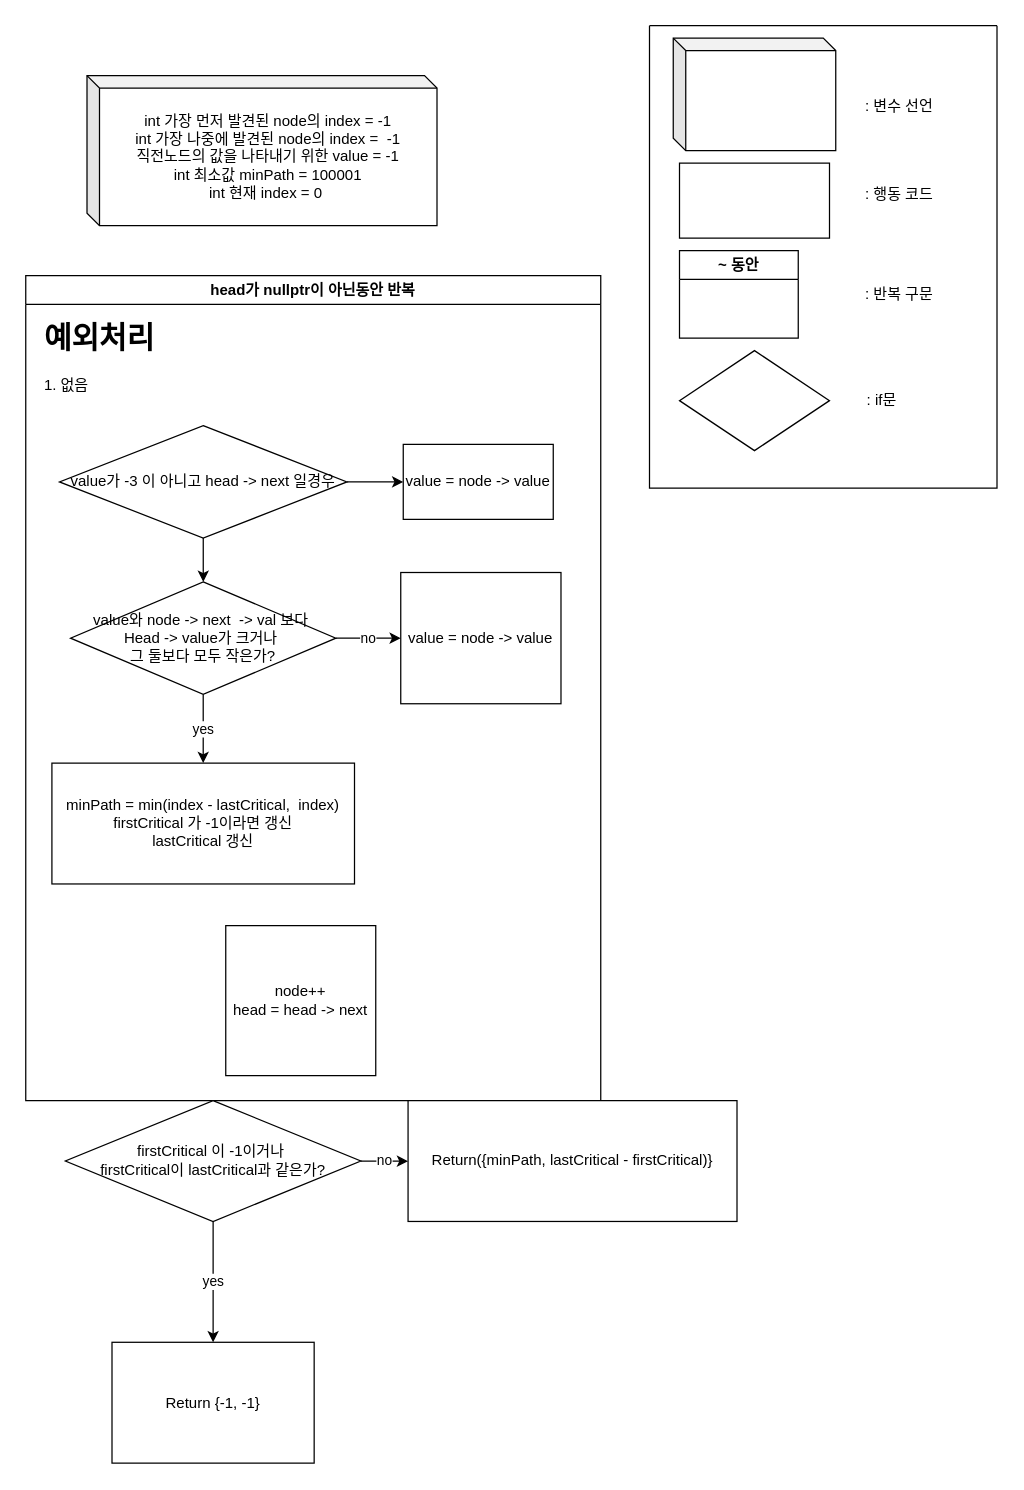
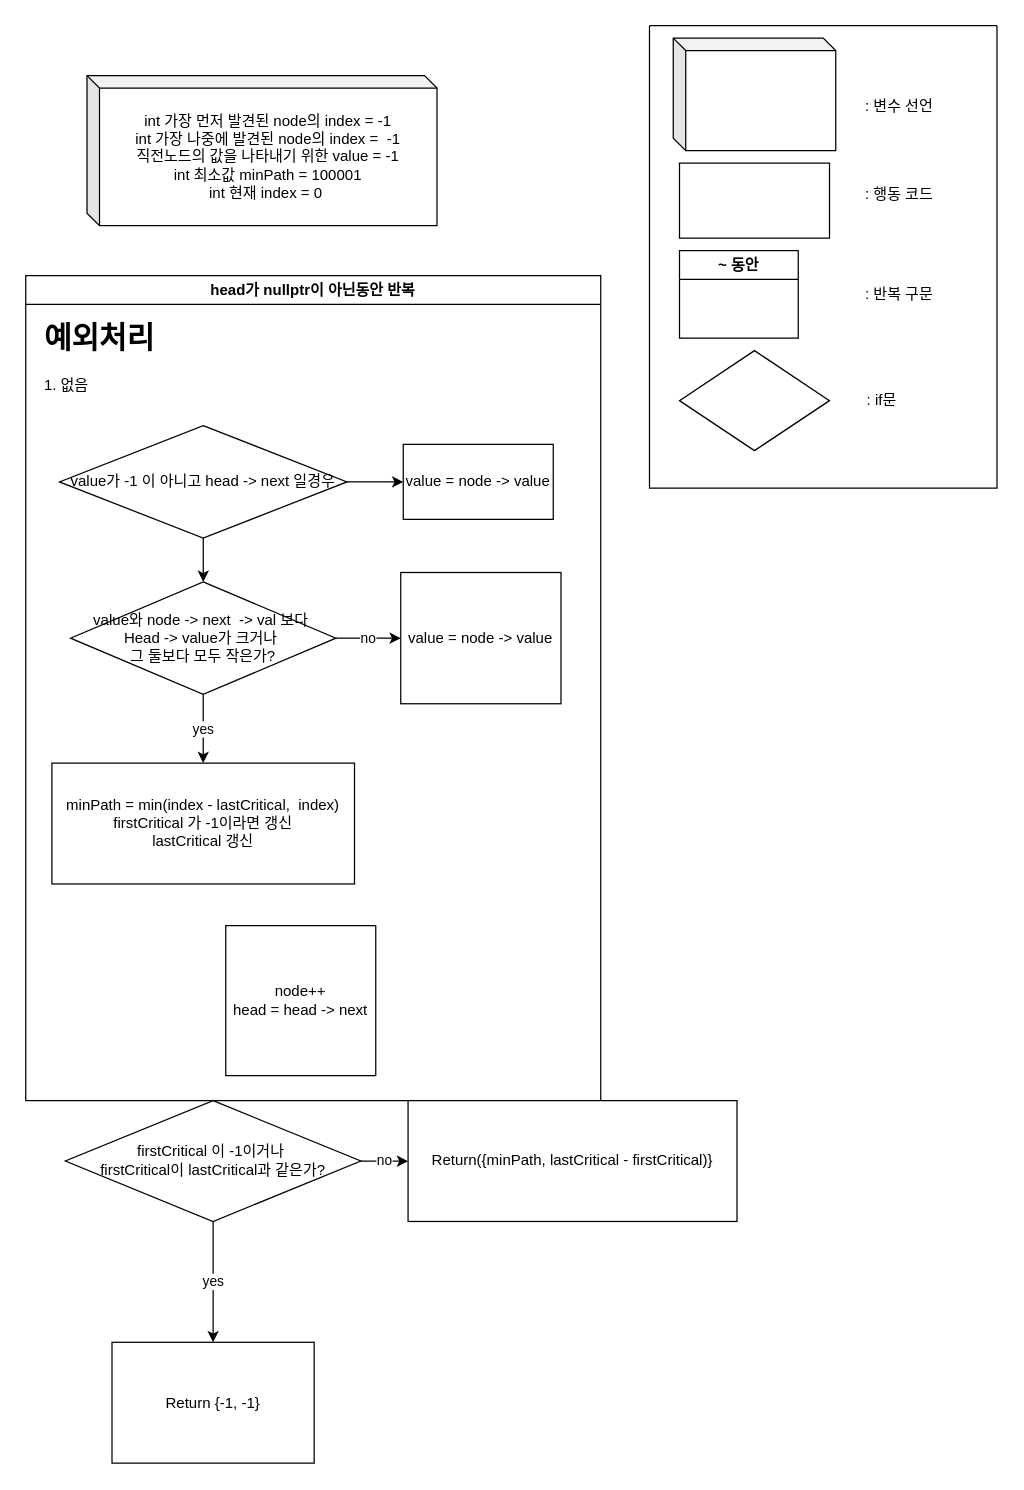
(203, 482) -> (203, 482)
